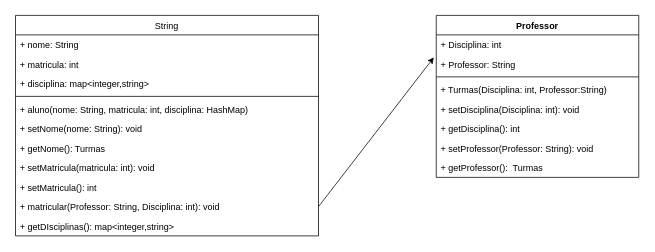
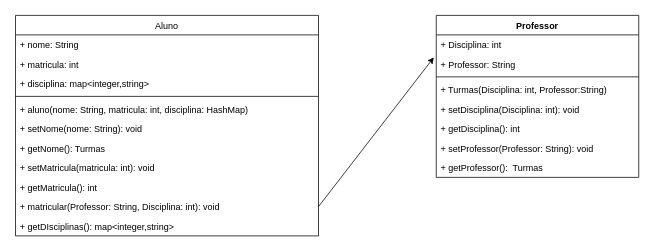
(167, 26) -> (167, 26)
(65, 188) -> (65, 188)
